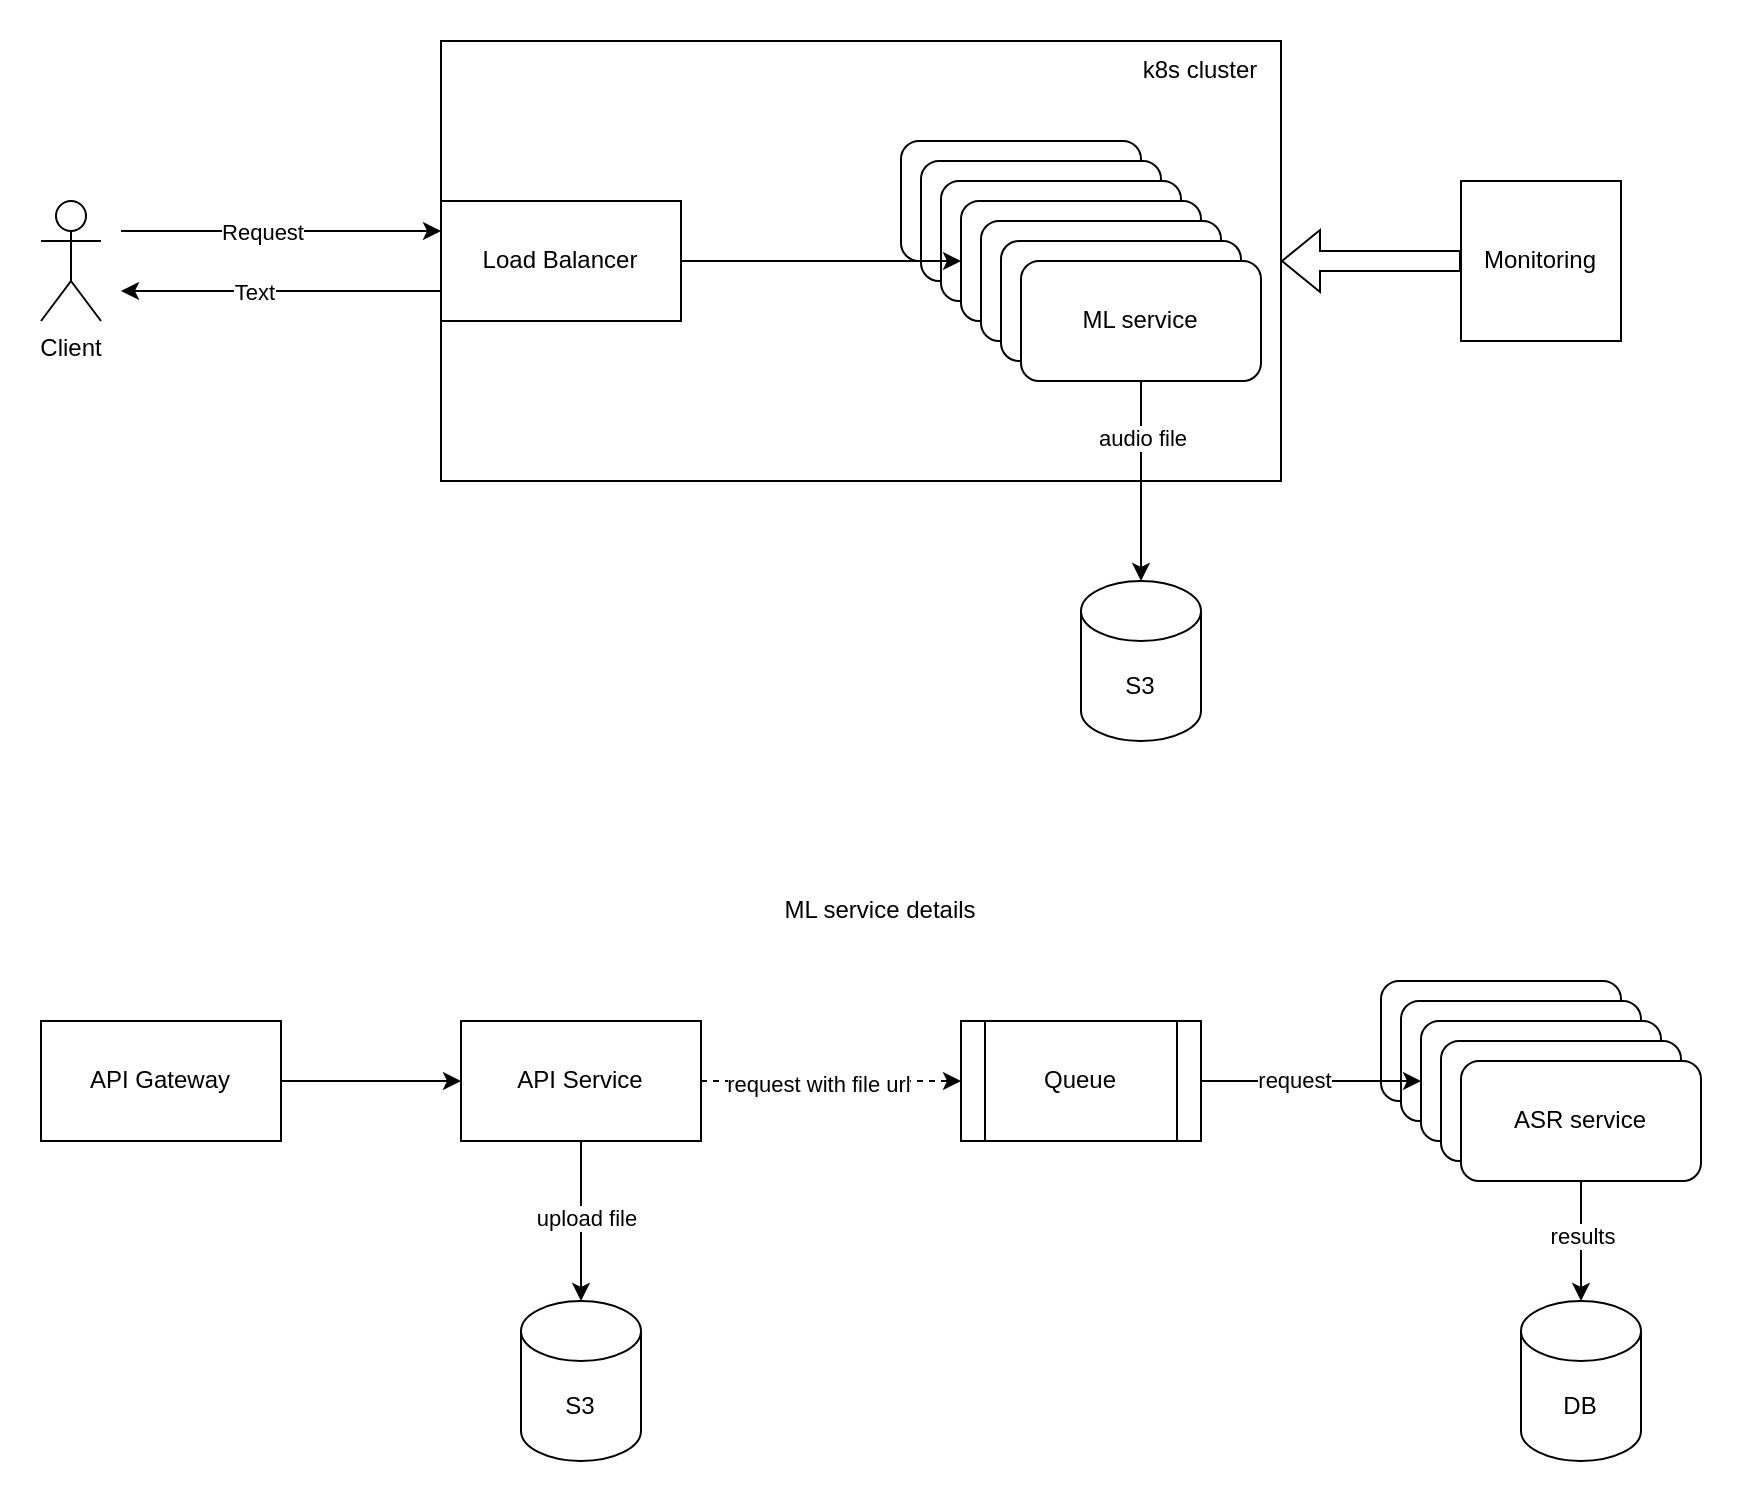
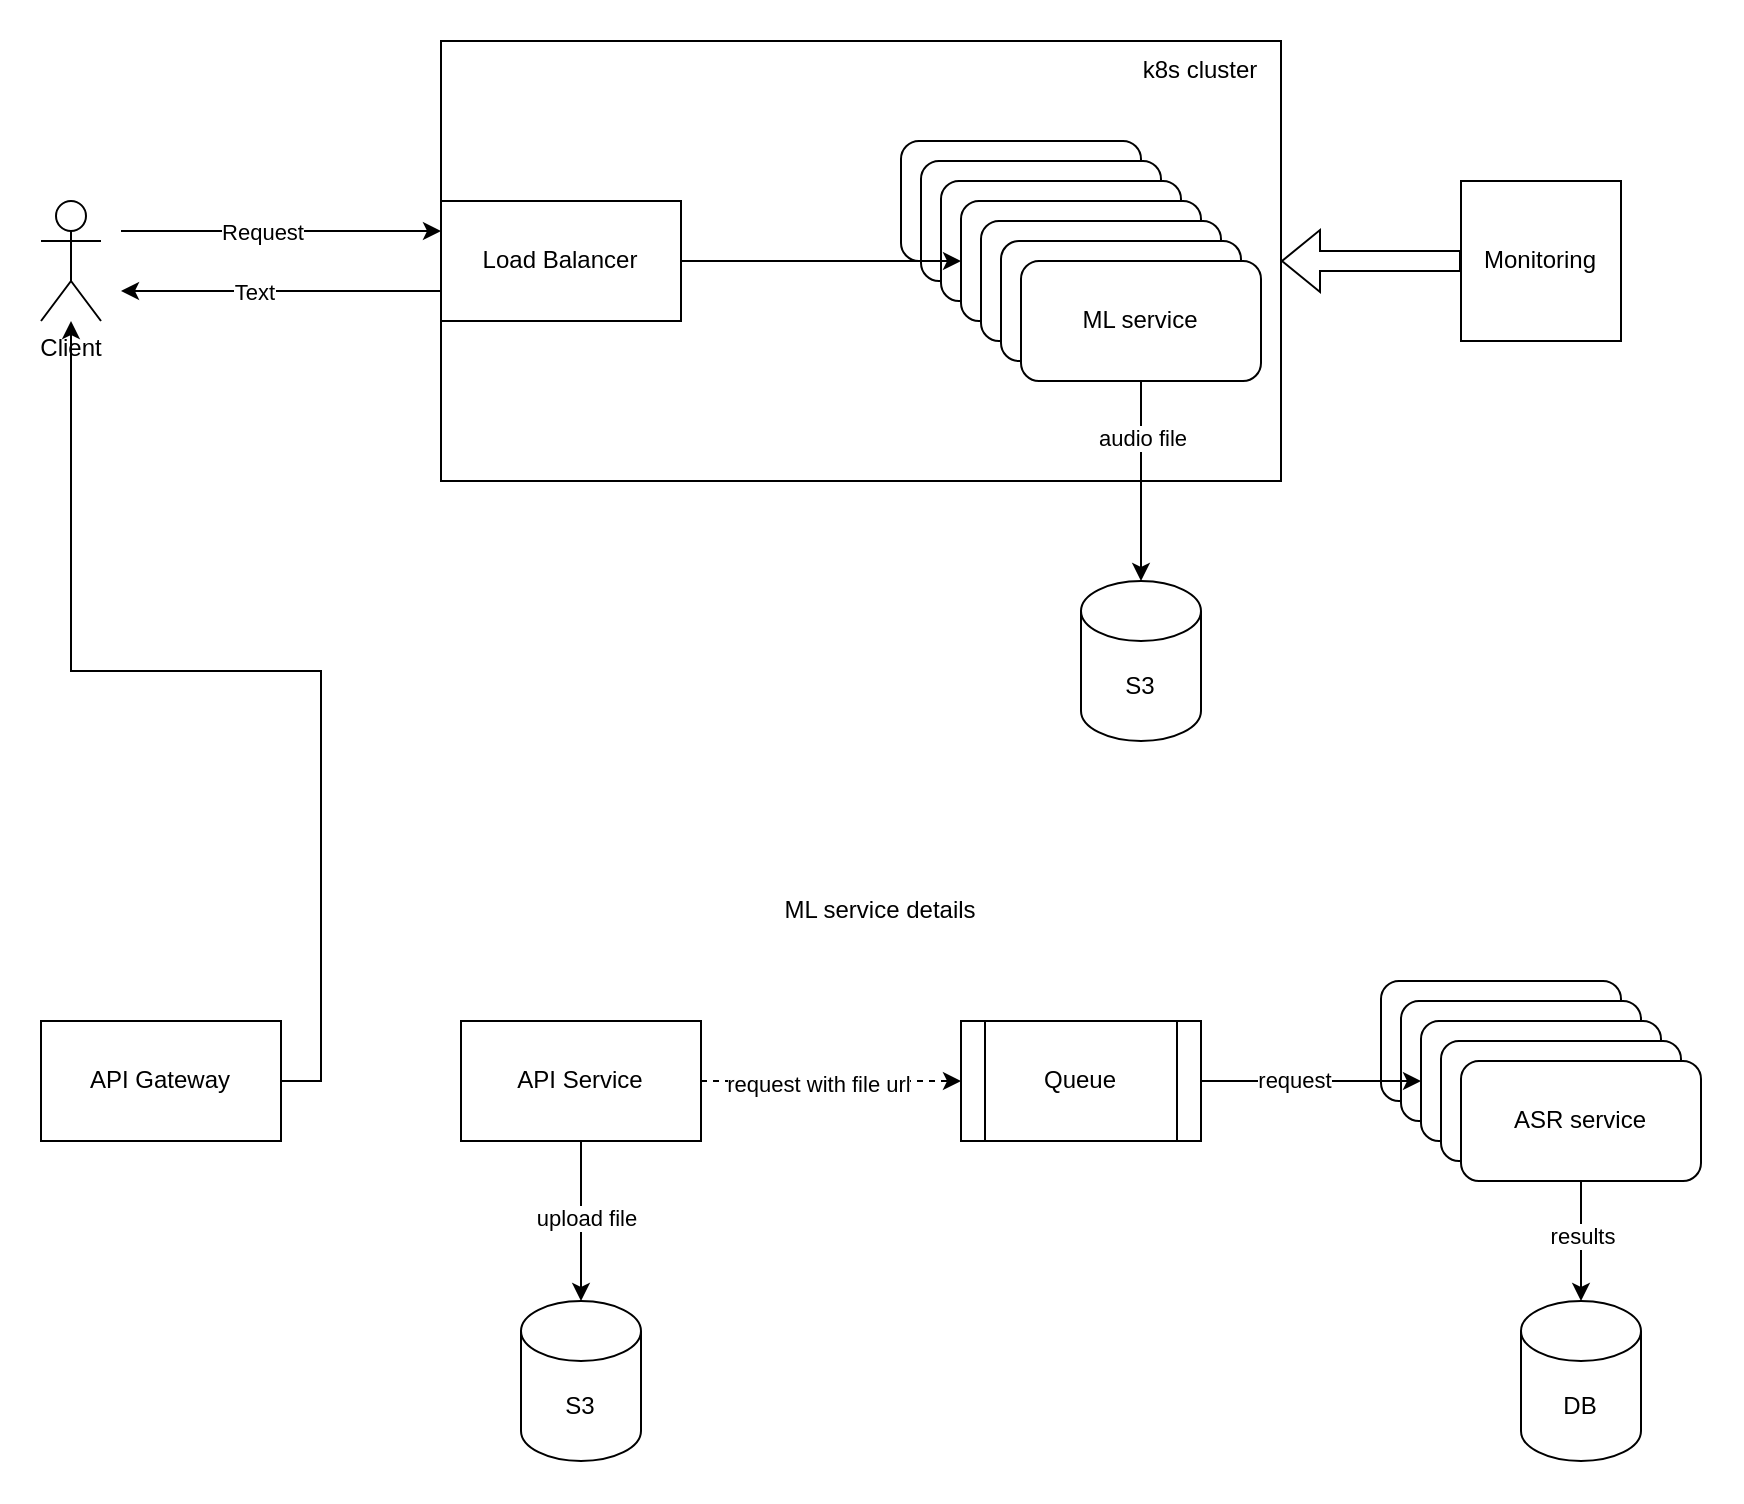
(383, 1081) -> (234, 671)
